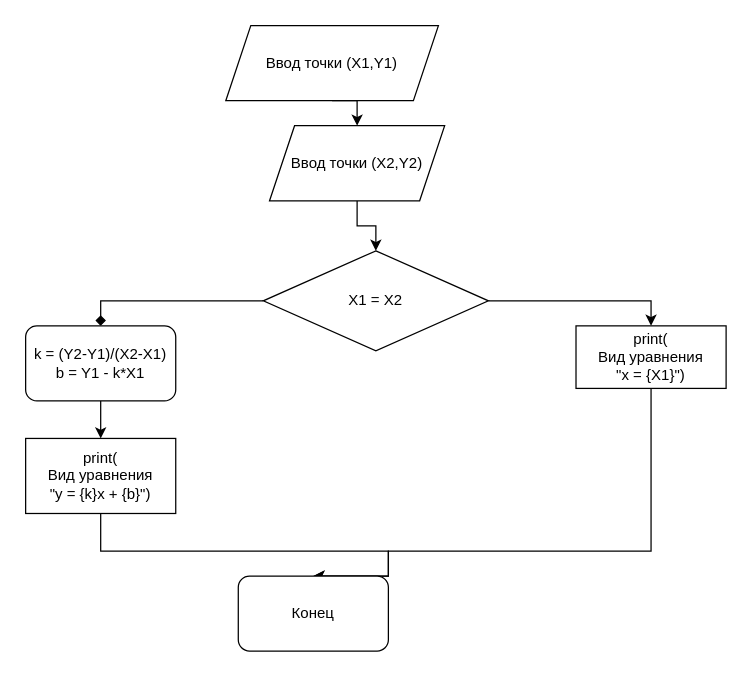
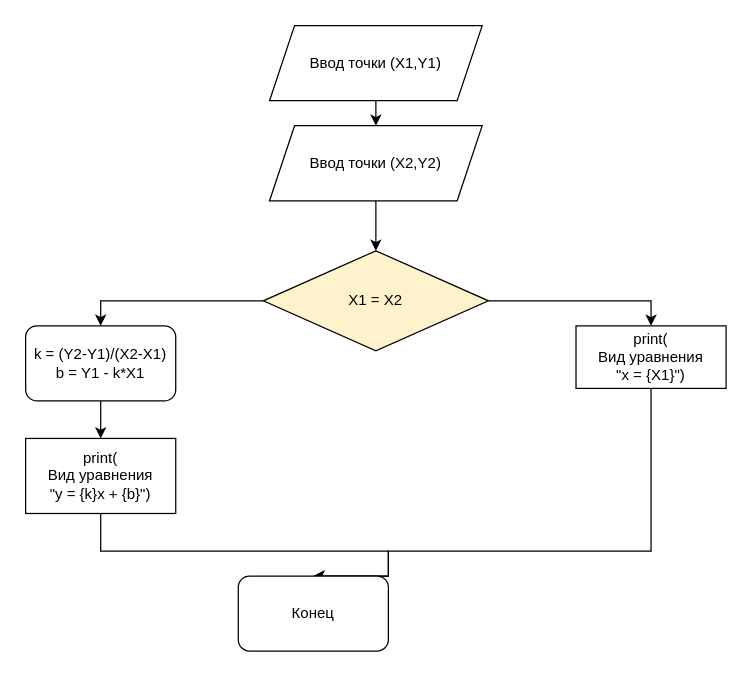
(332, 63) -> (376, 63)
(357, 163) -> (376, 163)
(376, 301) -> (376, 301)
(101, 315) -> (101, 316)
